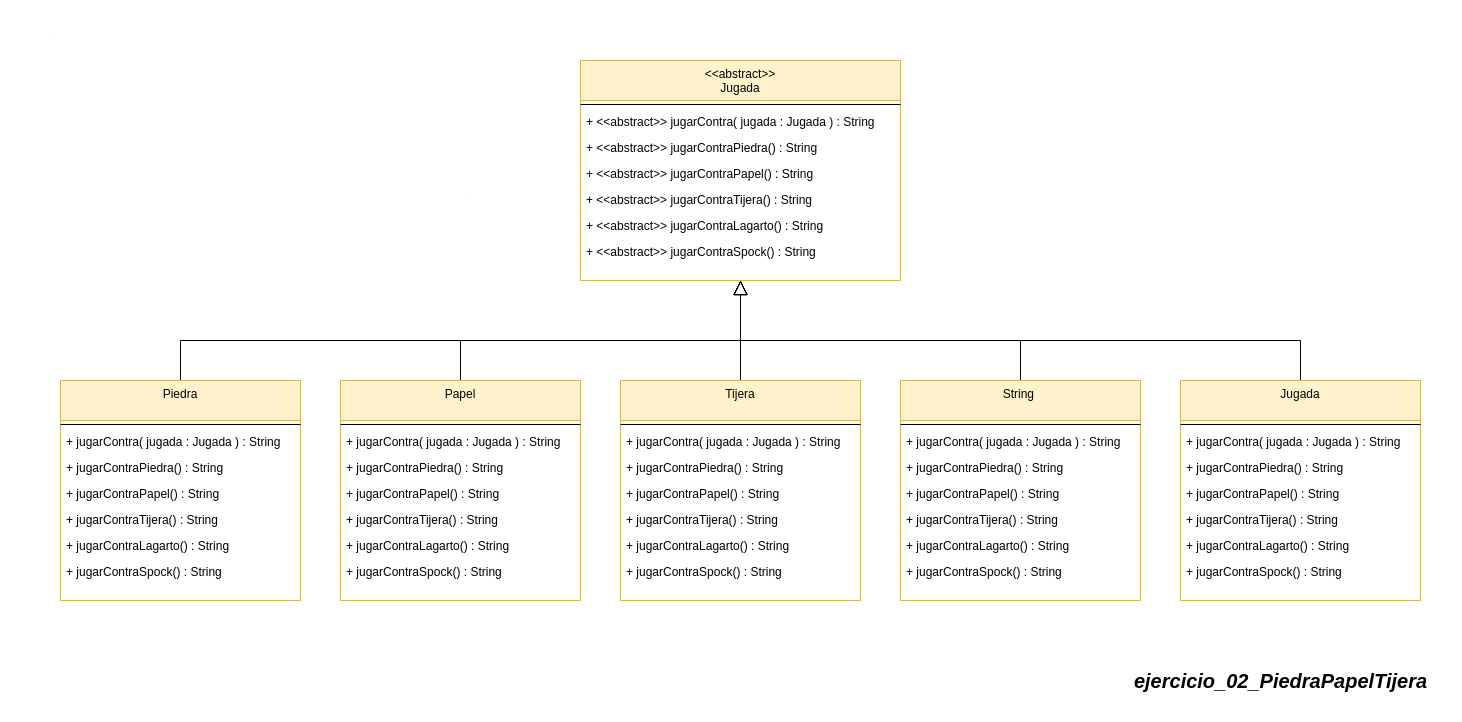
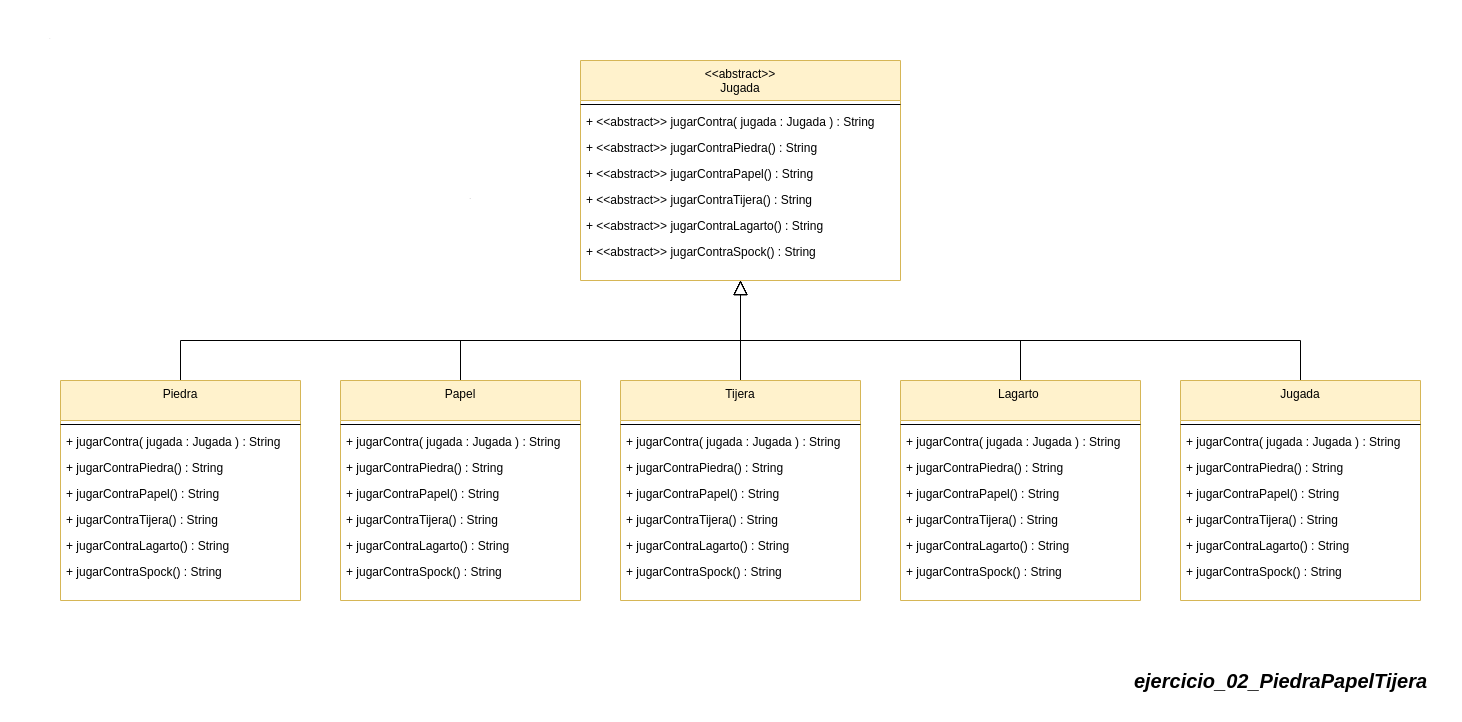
(1020, 394) -> (1020, 394)
